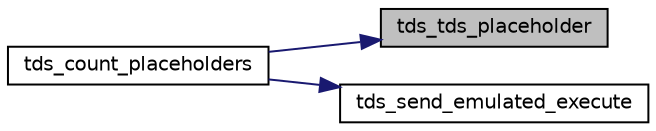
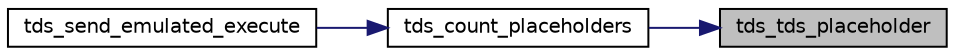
(294, 82) -> (342, 28)
